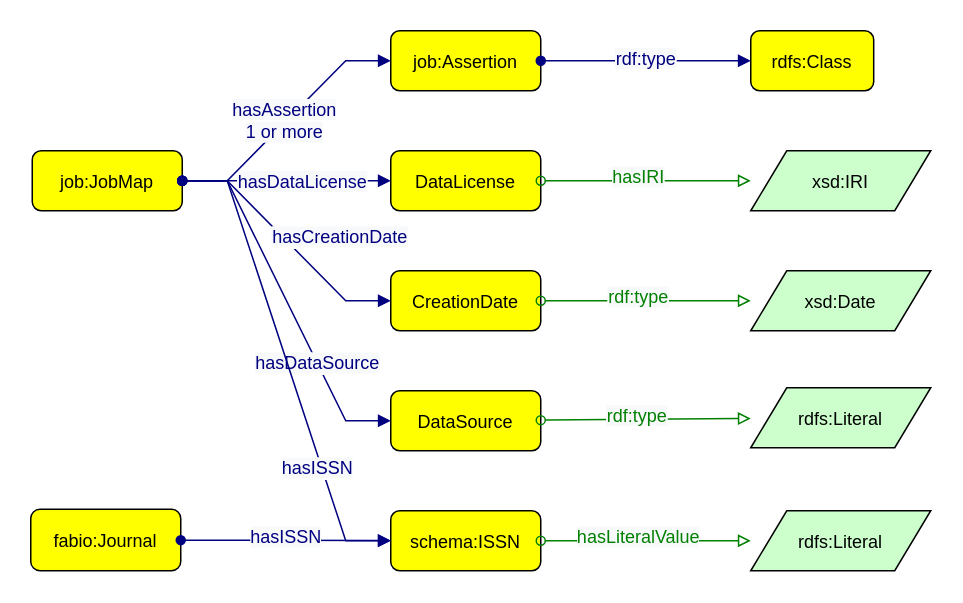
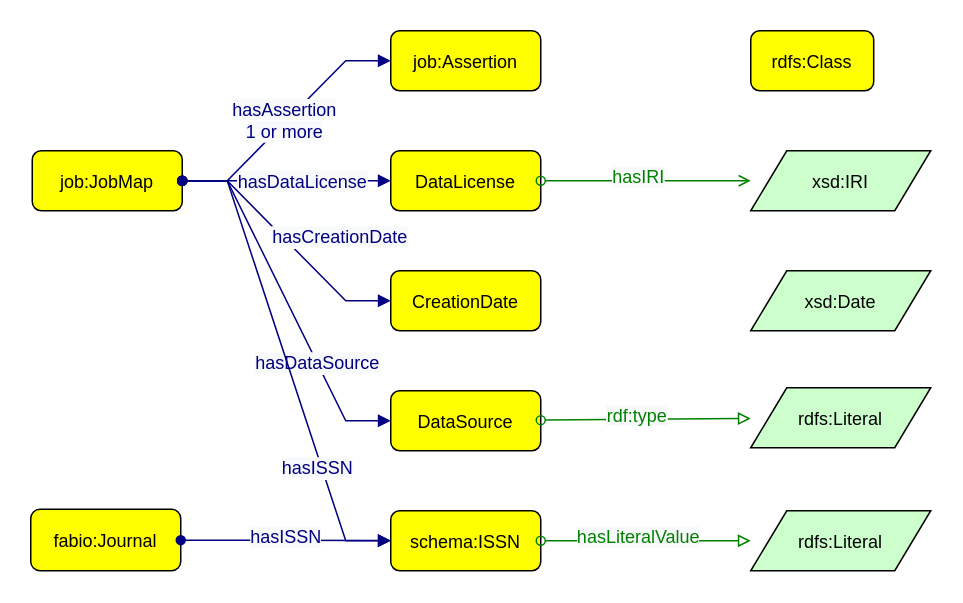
(641, 61) -> none
(737, 181) -> (741, 181)
(641, 301) -> none
